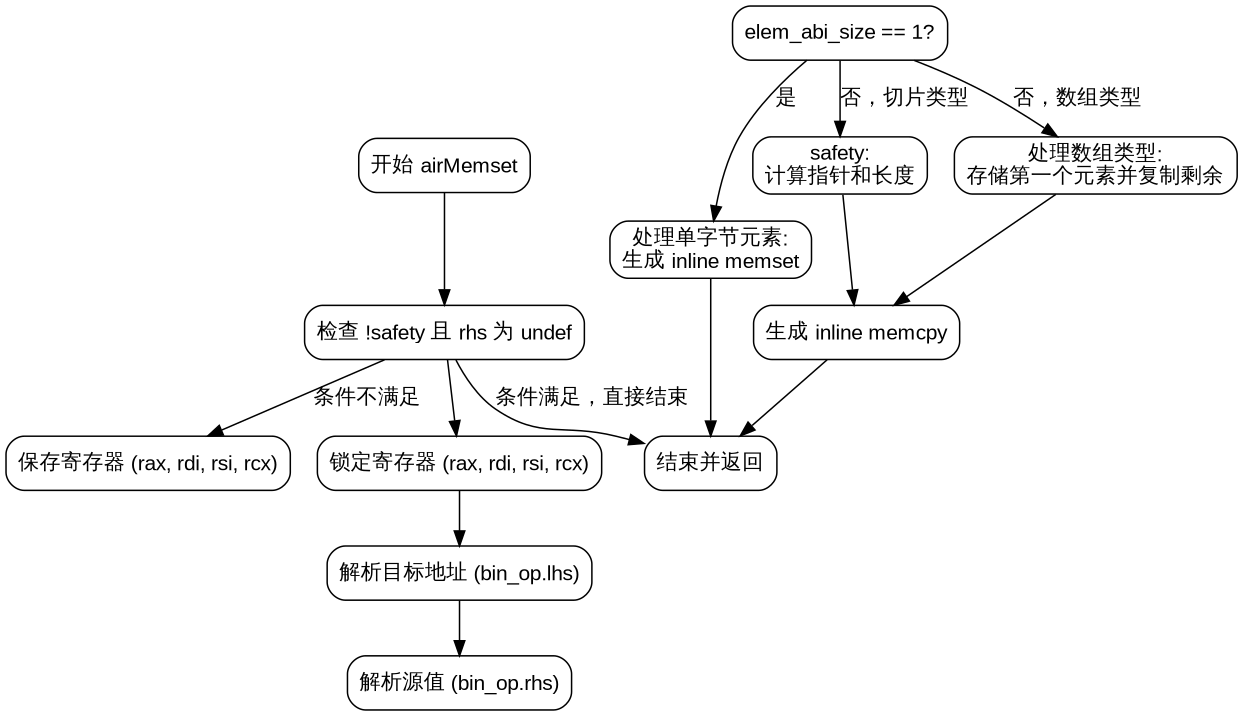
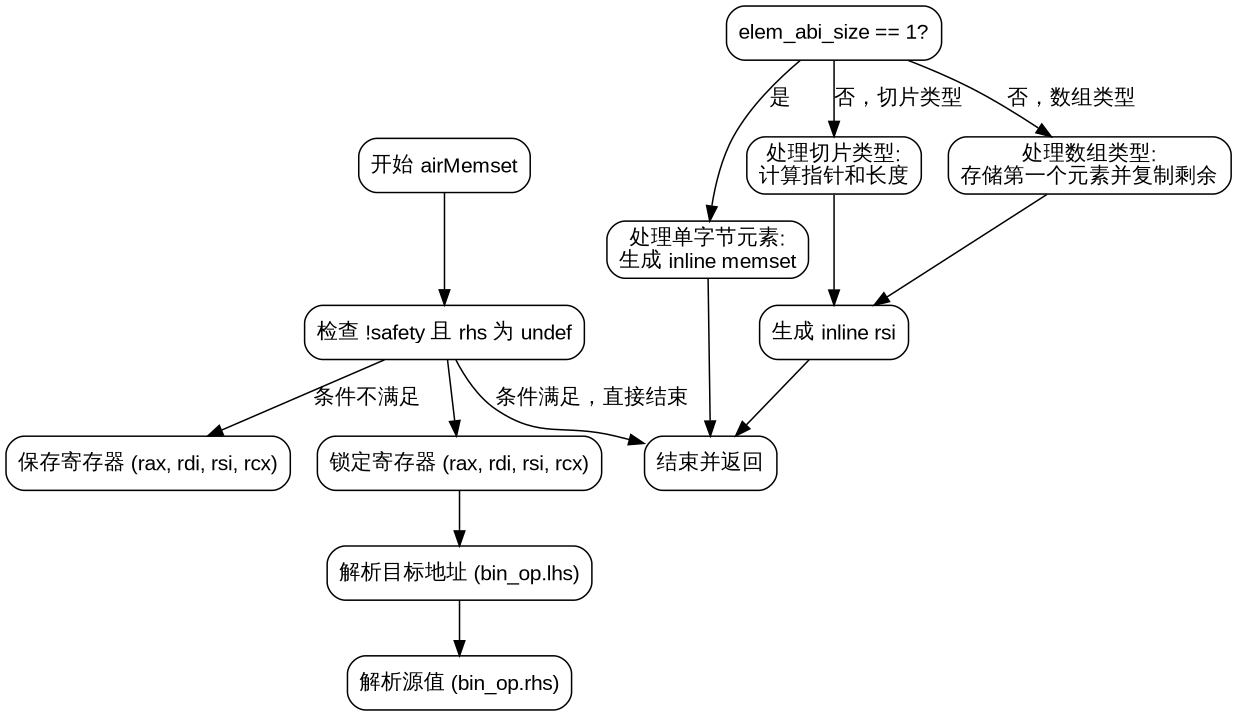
(840, 165) -> (834, 165)
(857, 332) -> (834, 332)
